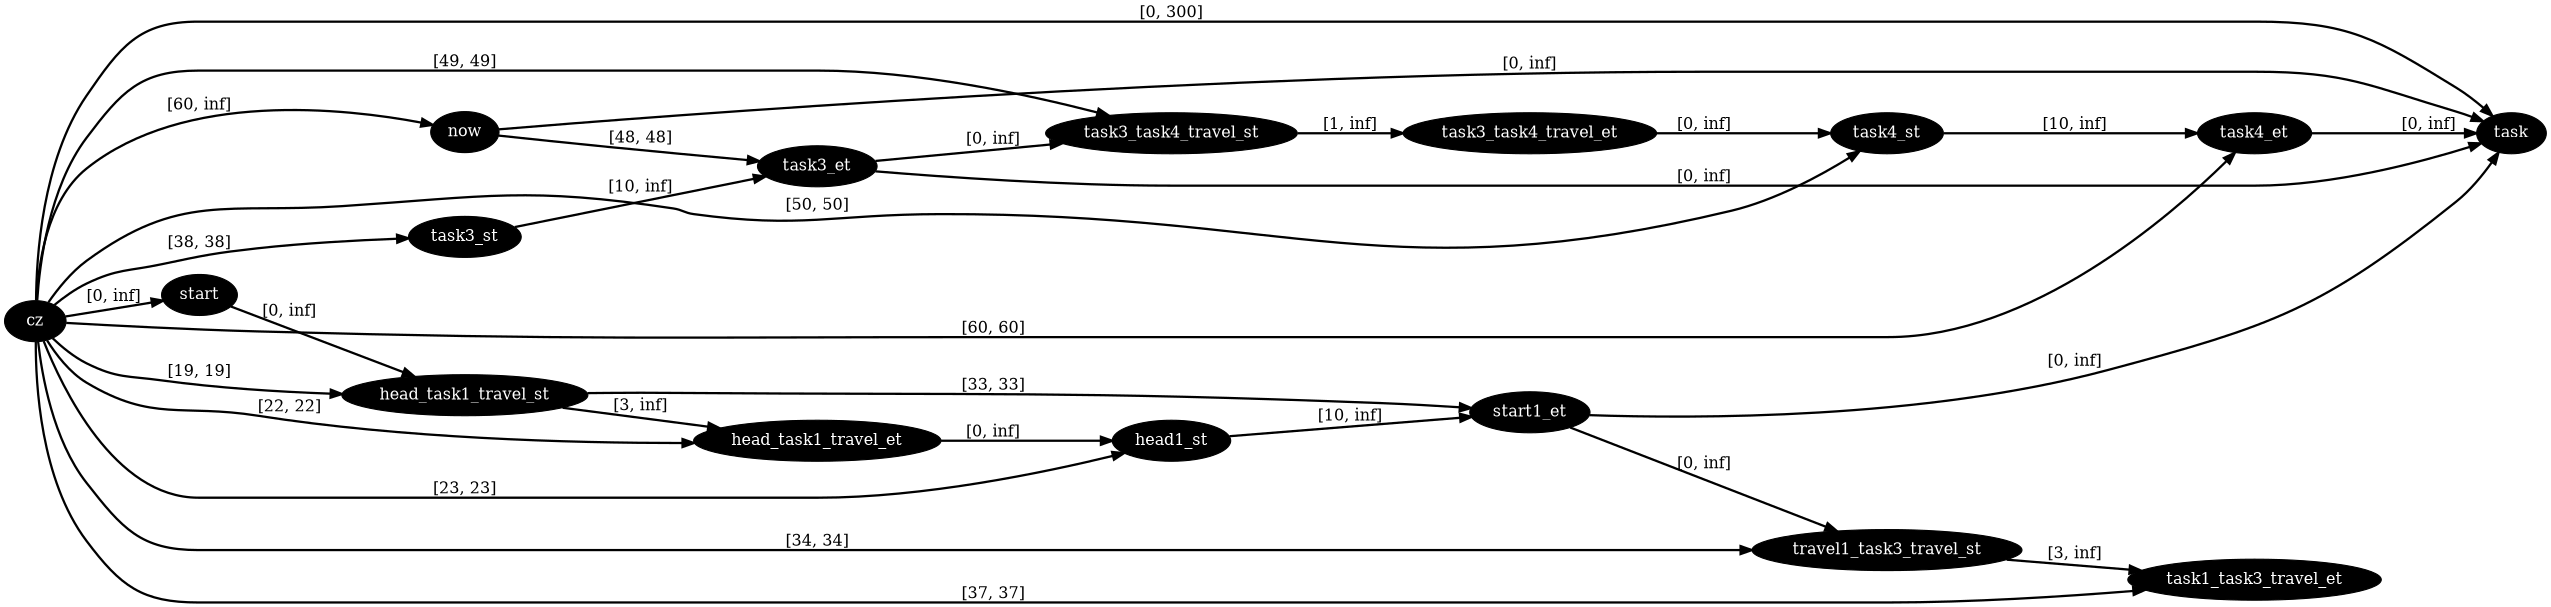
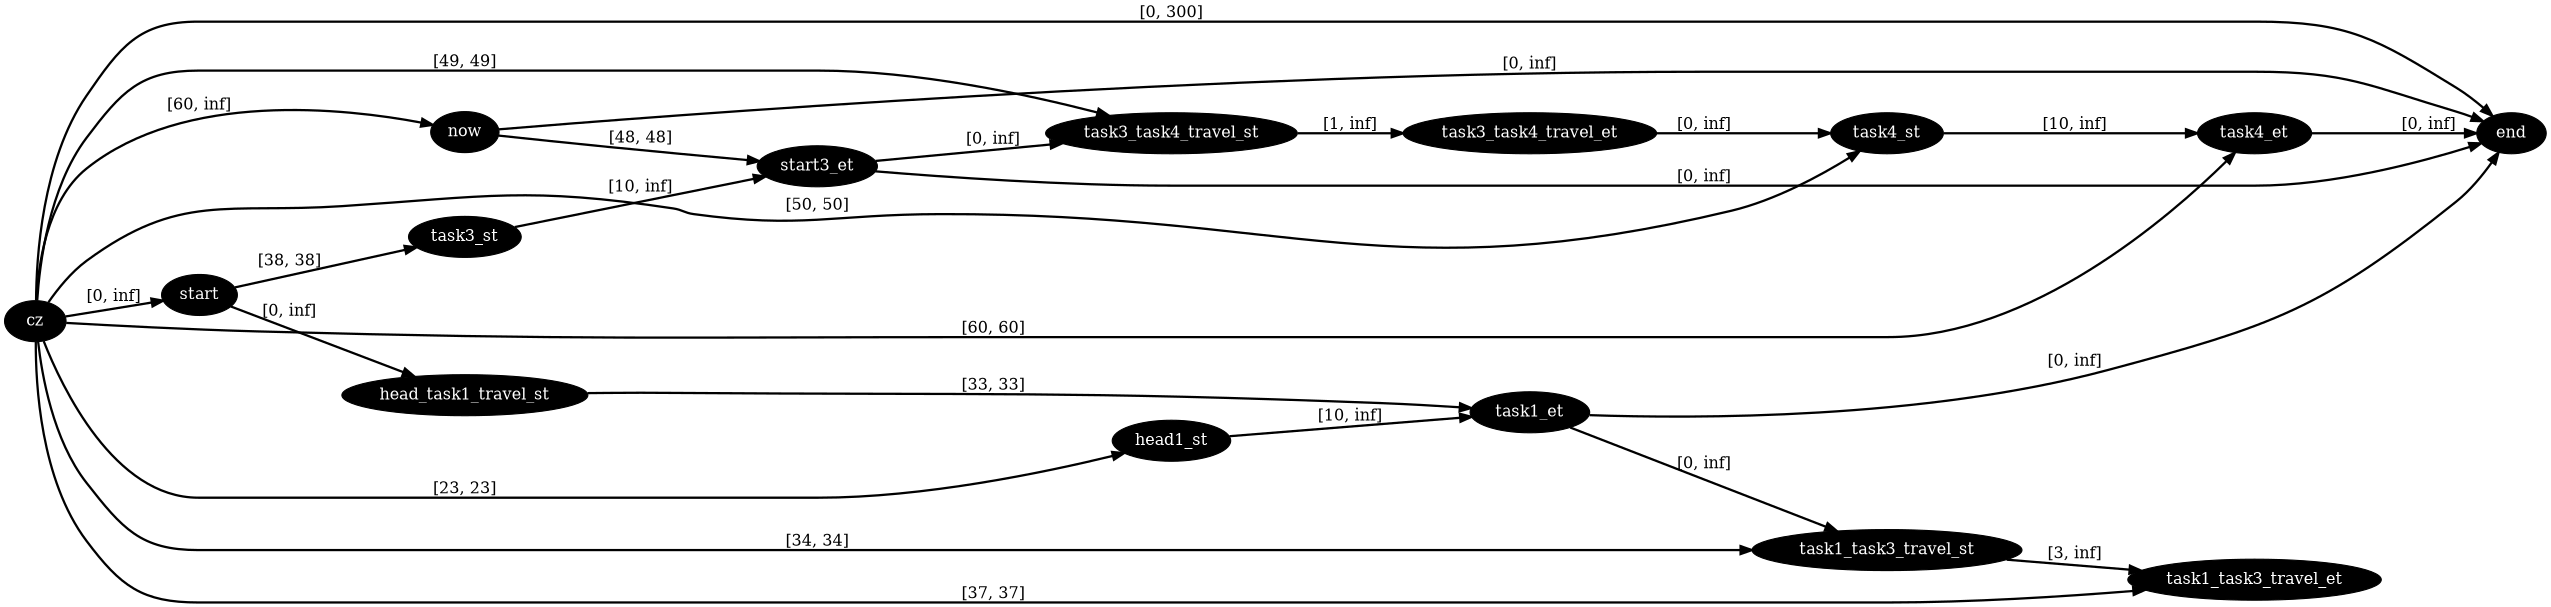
(2511, 133) -> (2511, 133)
(817, 166) -> (817, 166)
(221, 253) -> (320, 269)
(186, 383) -> none
(1530, 412) -> (1530, 412)
(817, 441) -> none
(1887, 550) -> (1887, 550)
